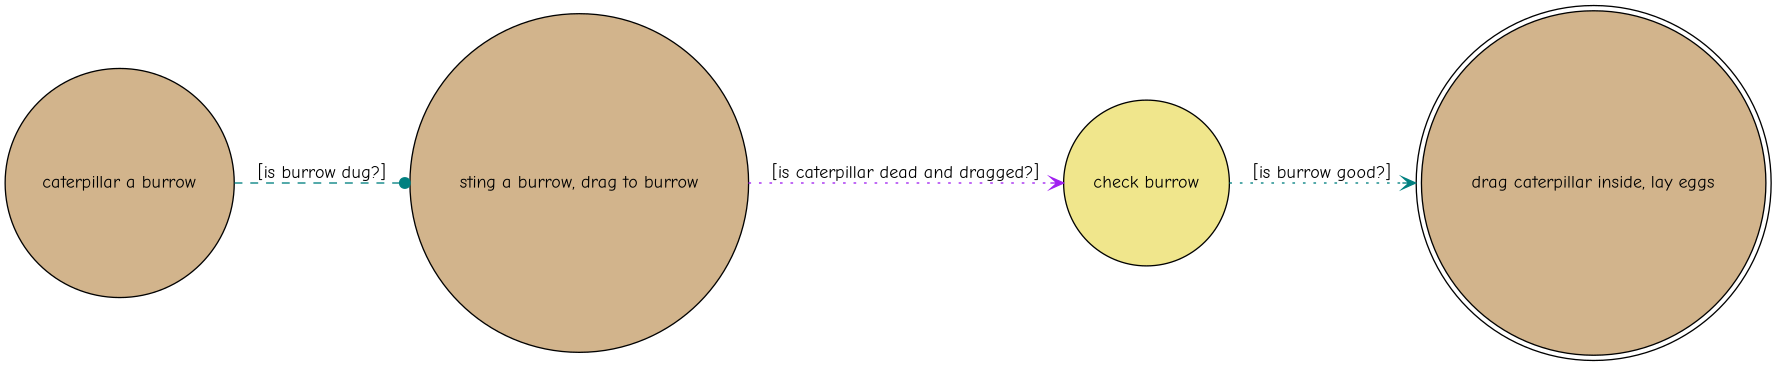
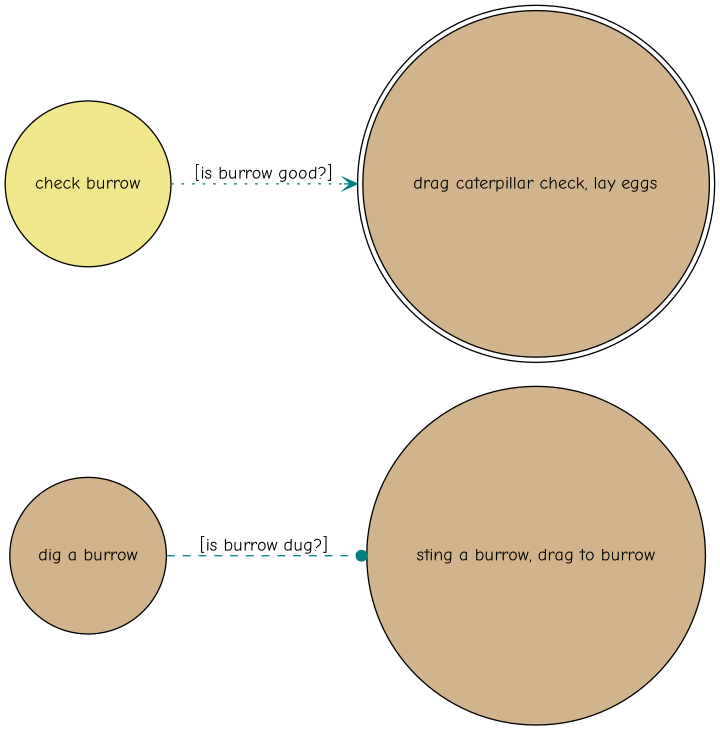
(120, 183) -> (88, 556)
(899, 183) -> none
(1594, 183) -> (536, 184)
